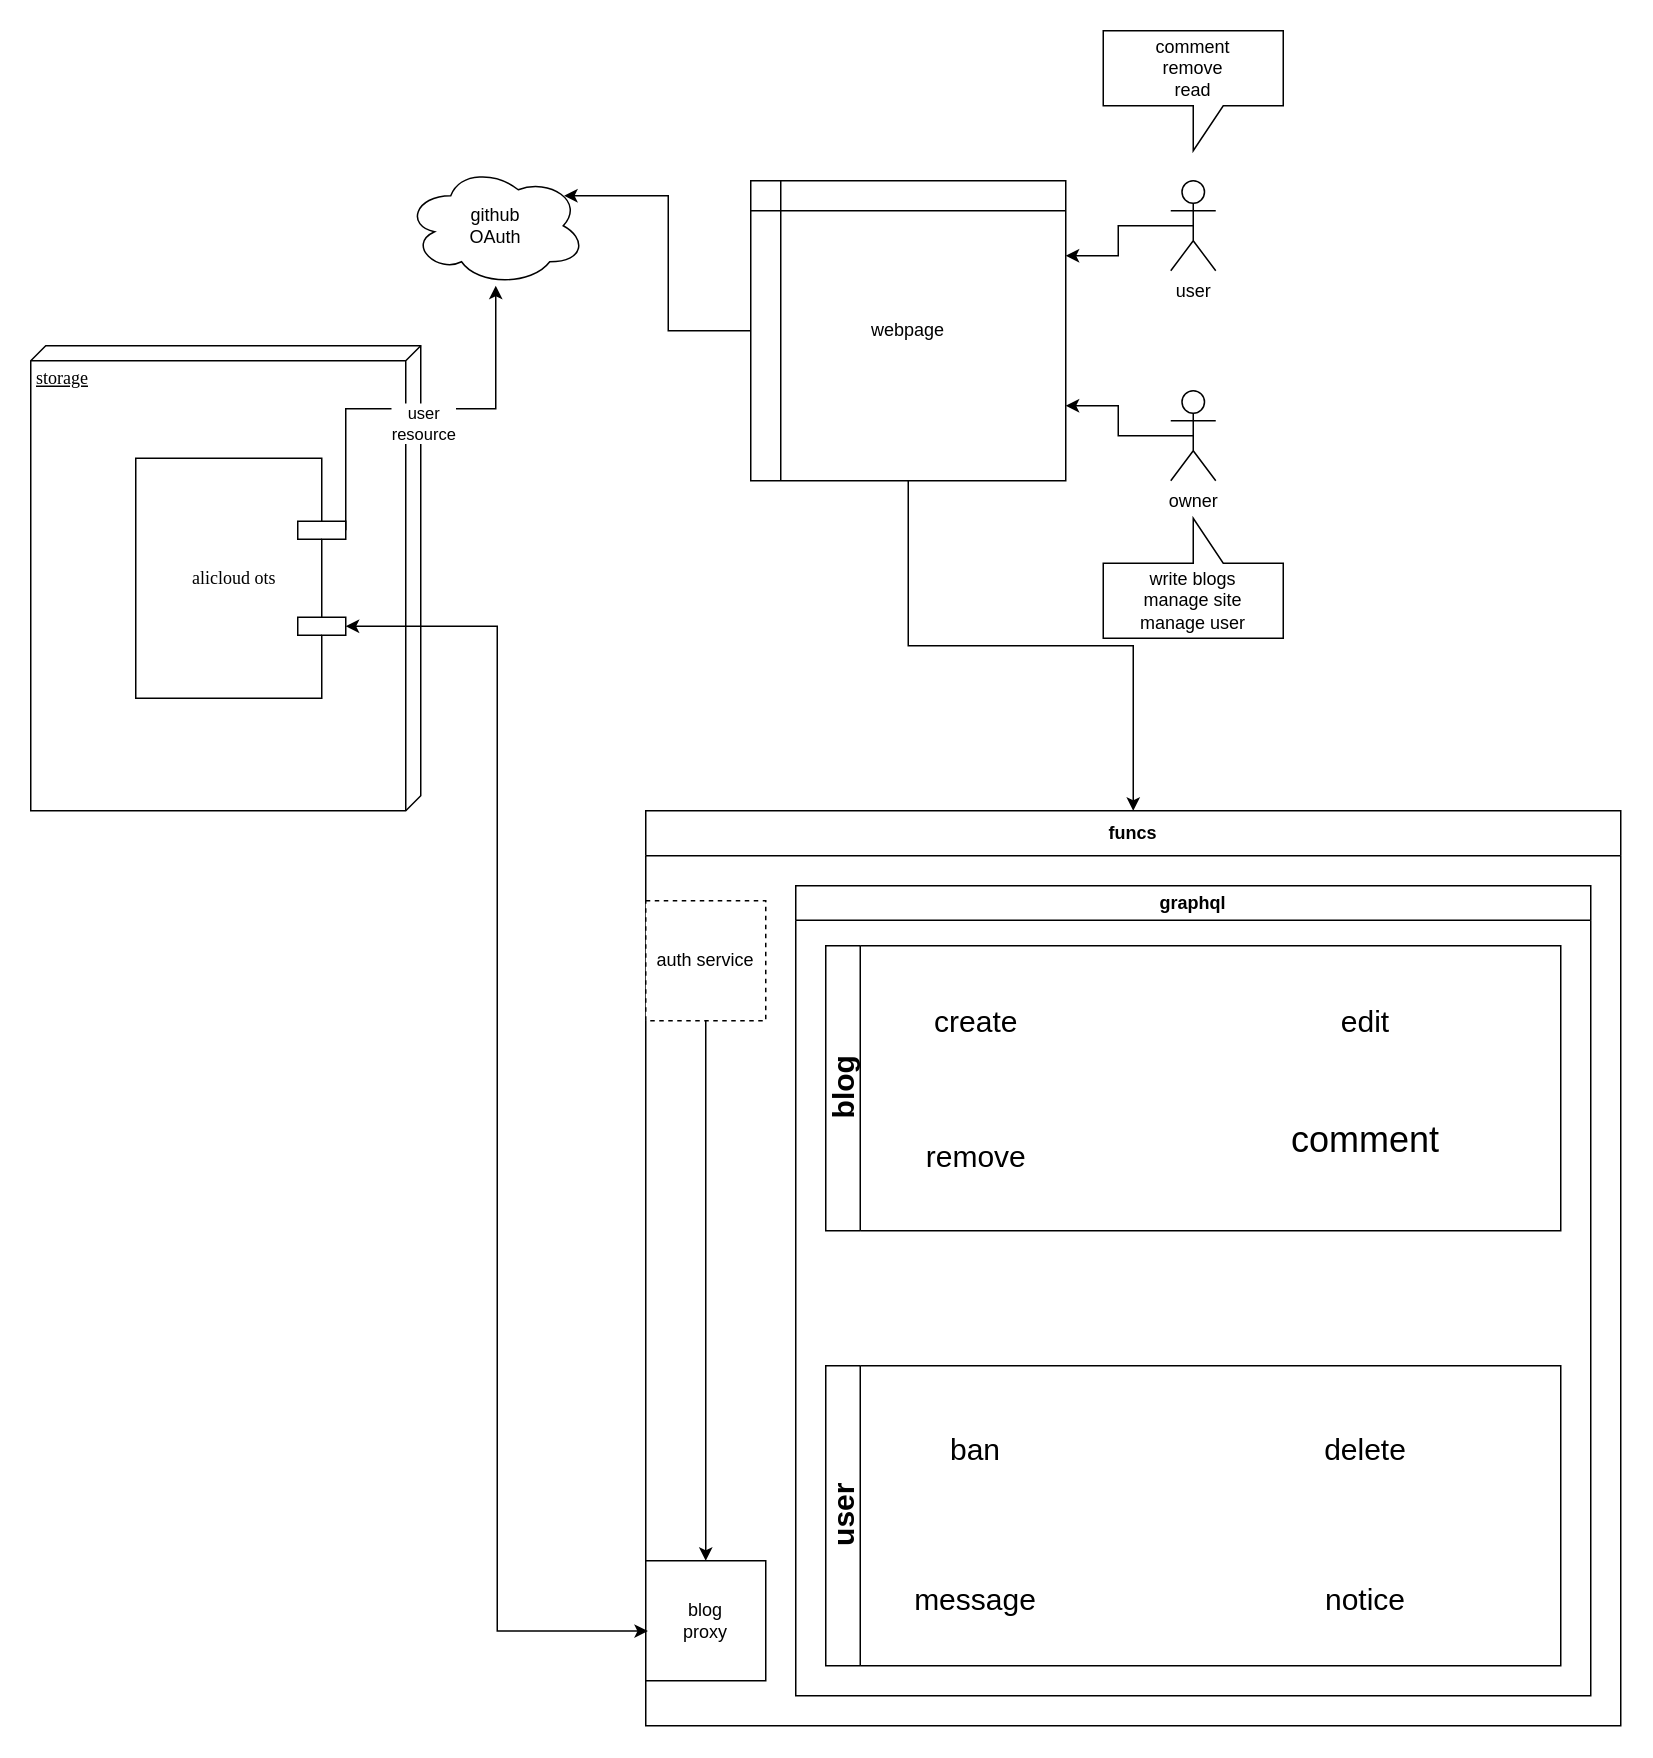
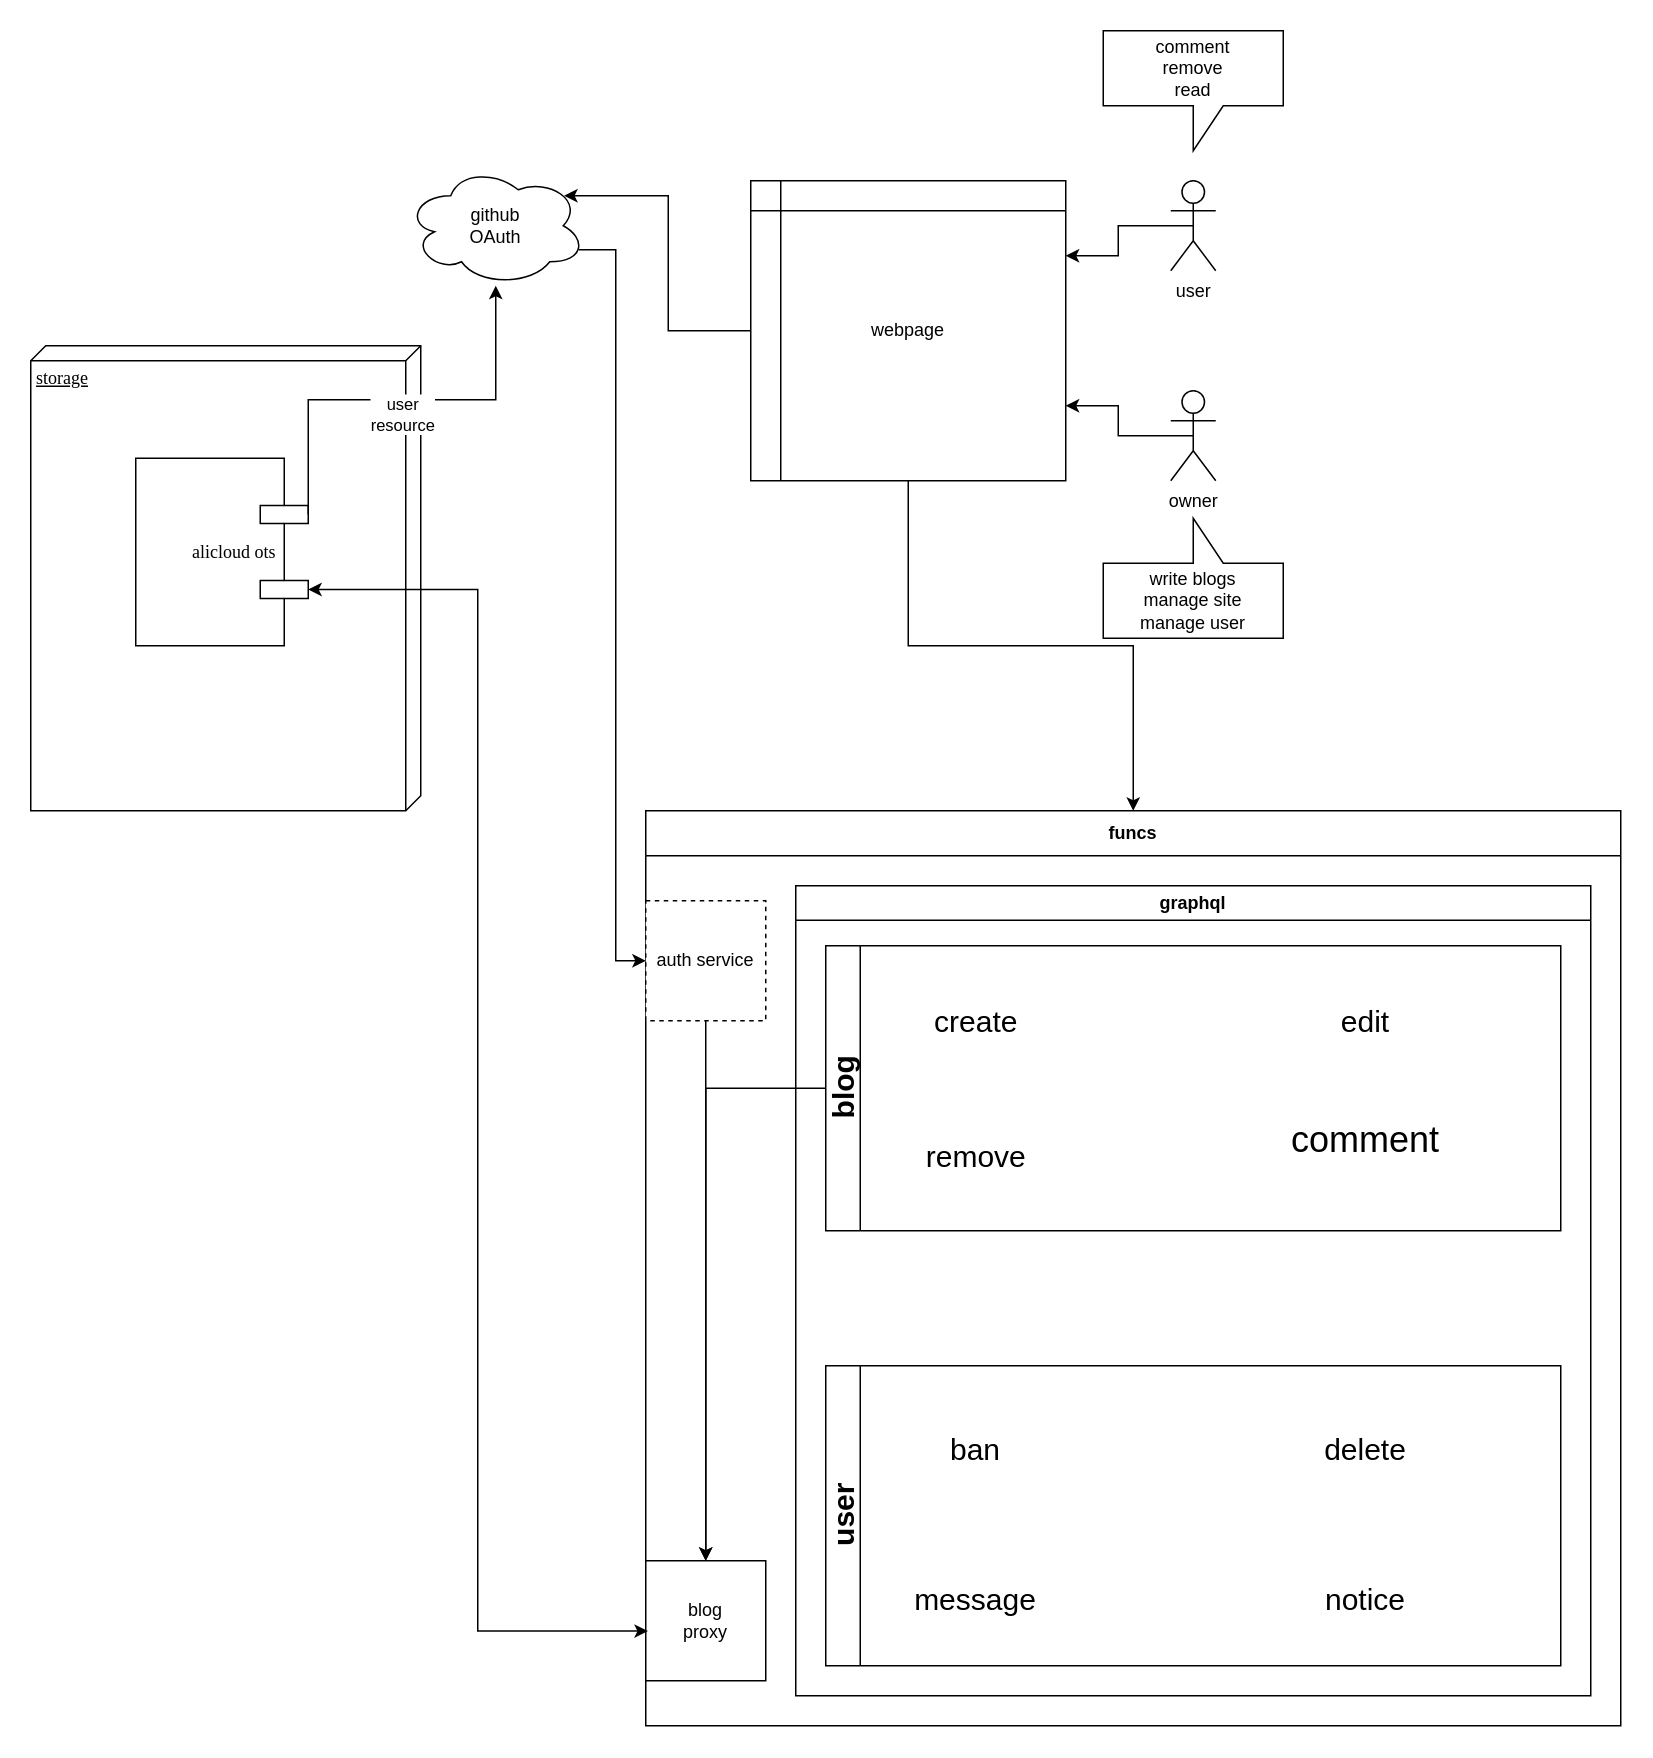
(241, 578) -> (222, 552)
none -> (616, 597)
none -> (767, 1088)
